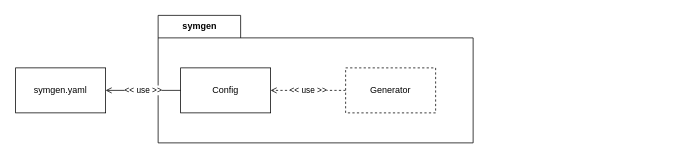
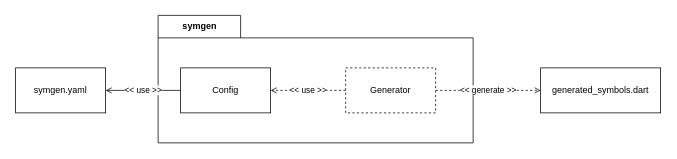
none -> (487, 90)
none -> (600, 90)
